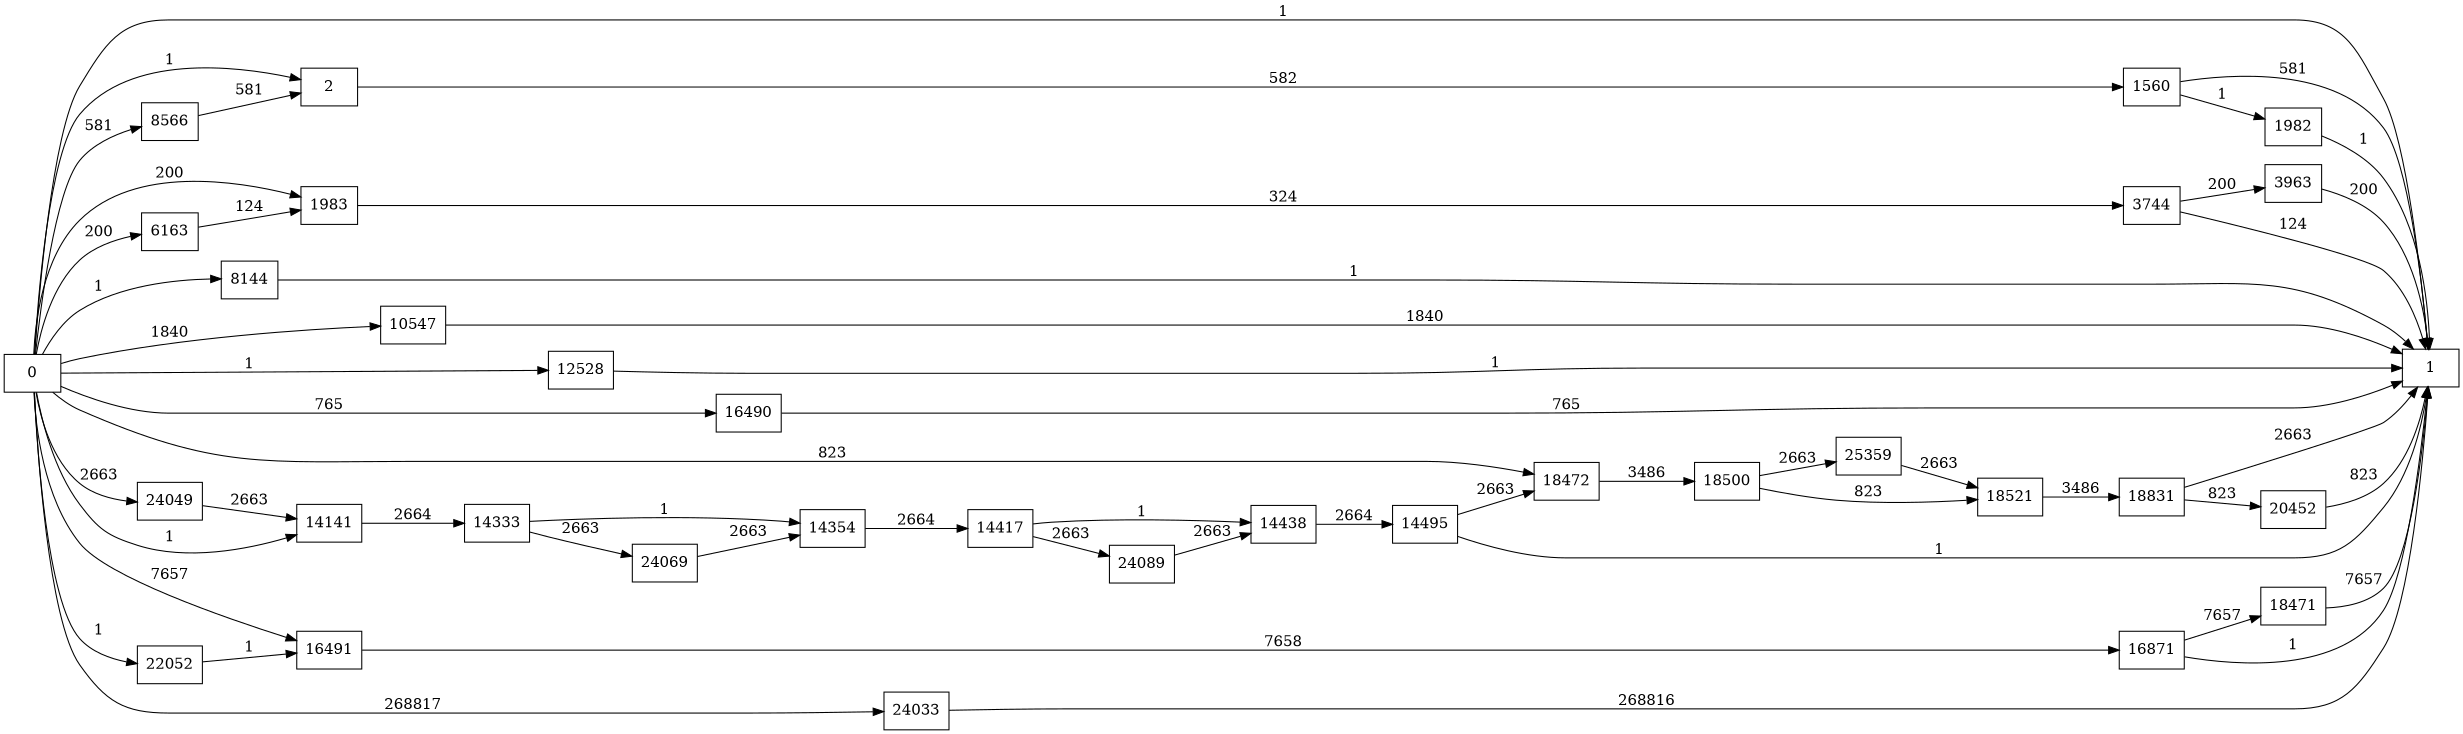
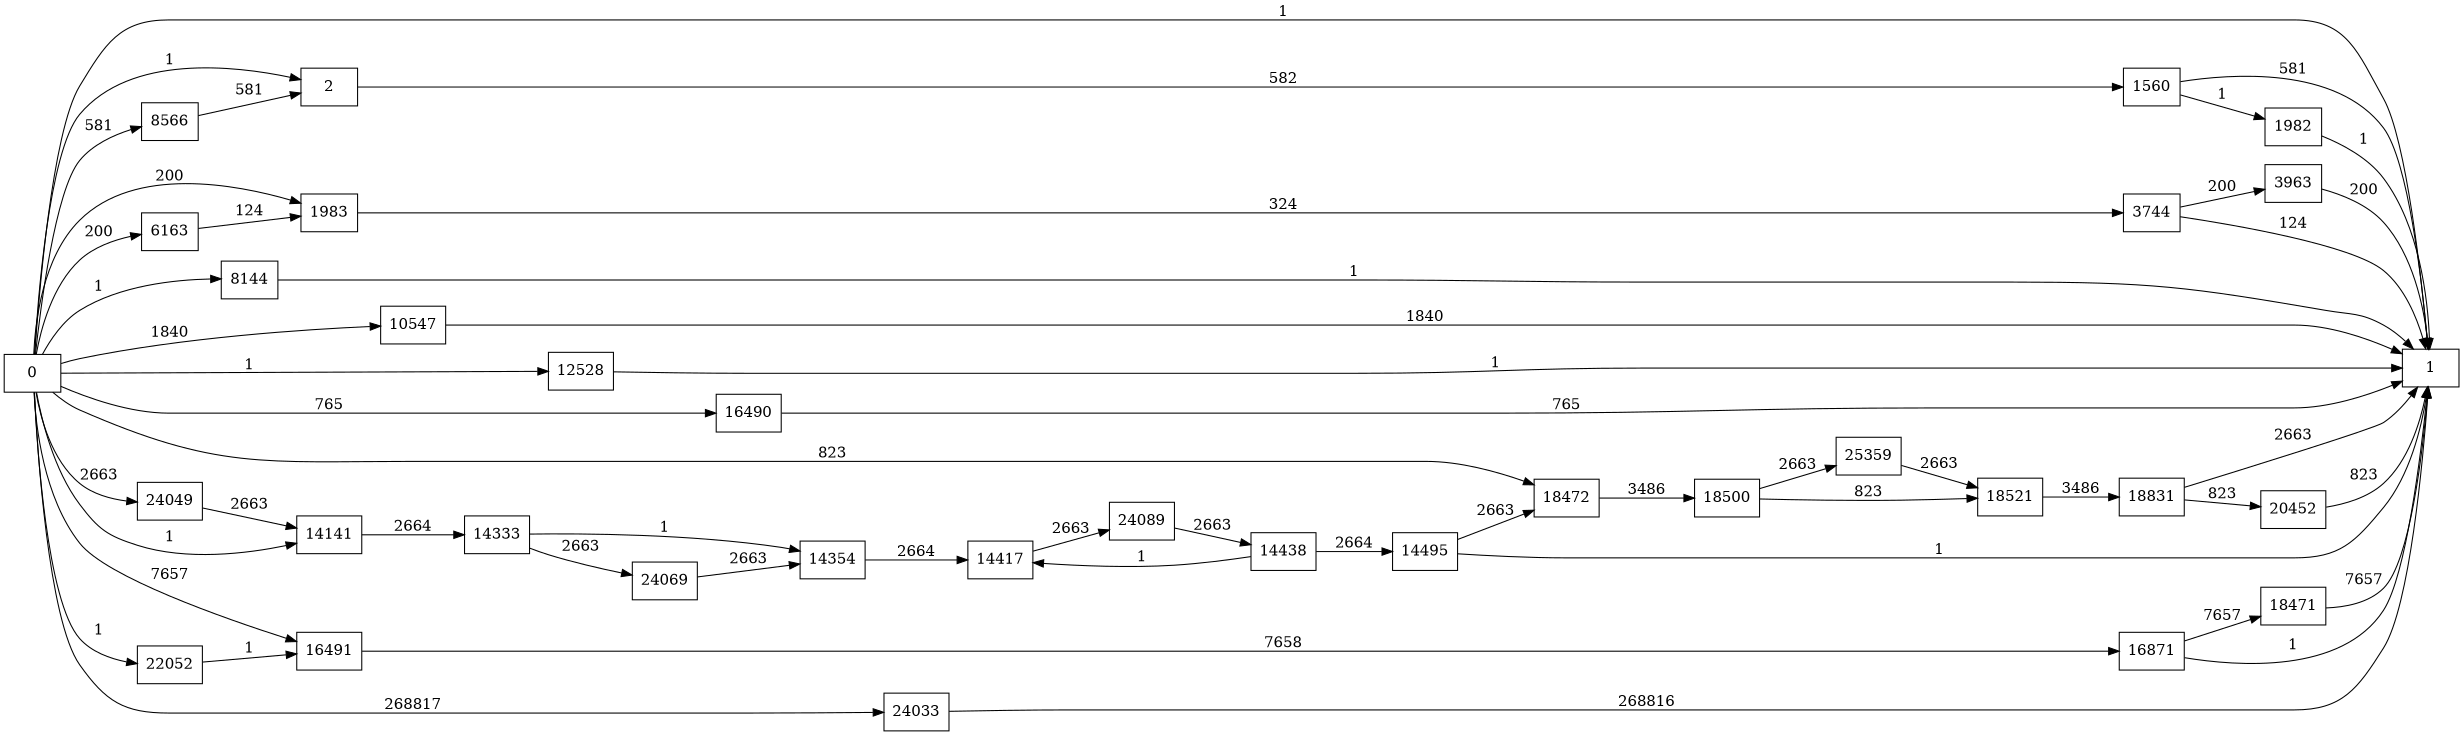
(1137, 520) -> (1148, 566)
